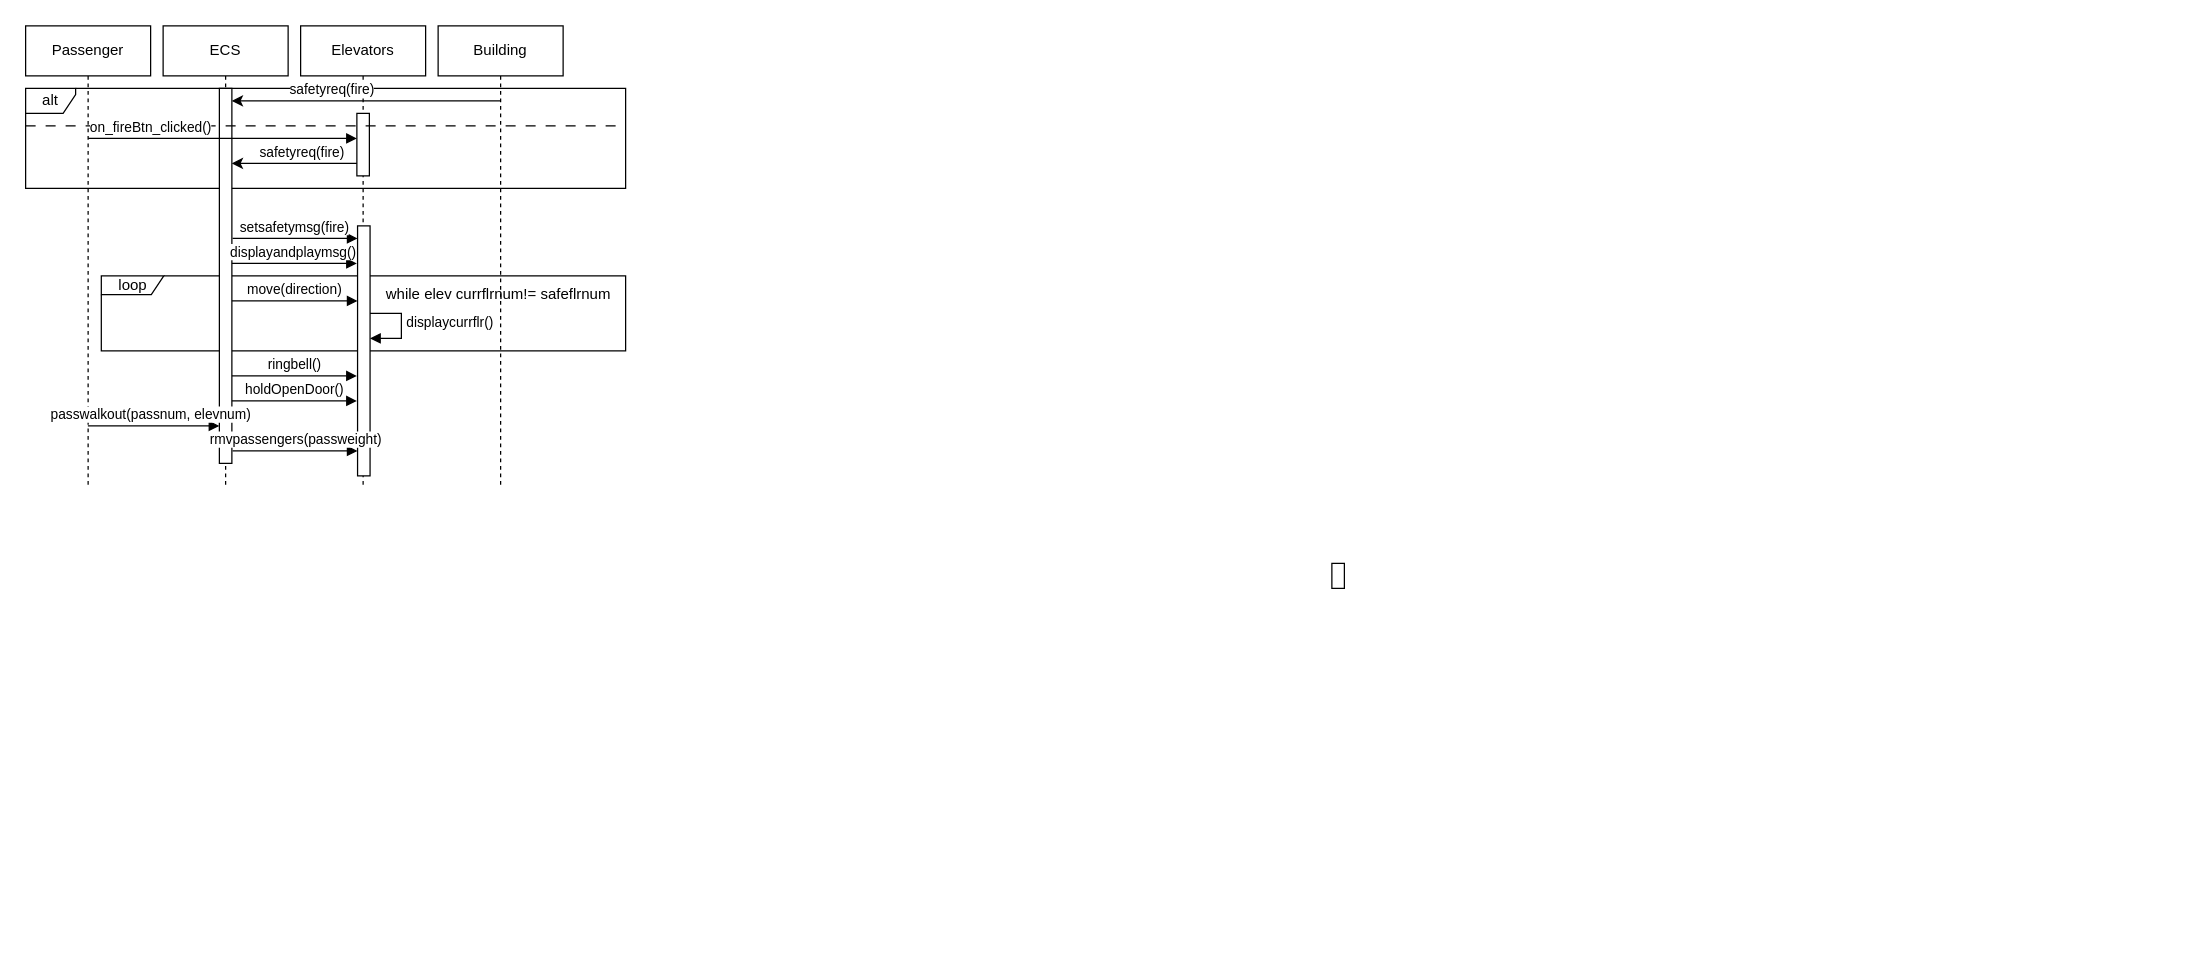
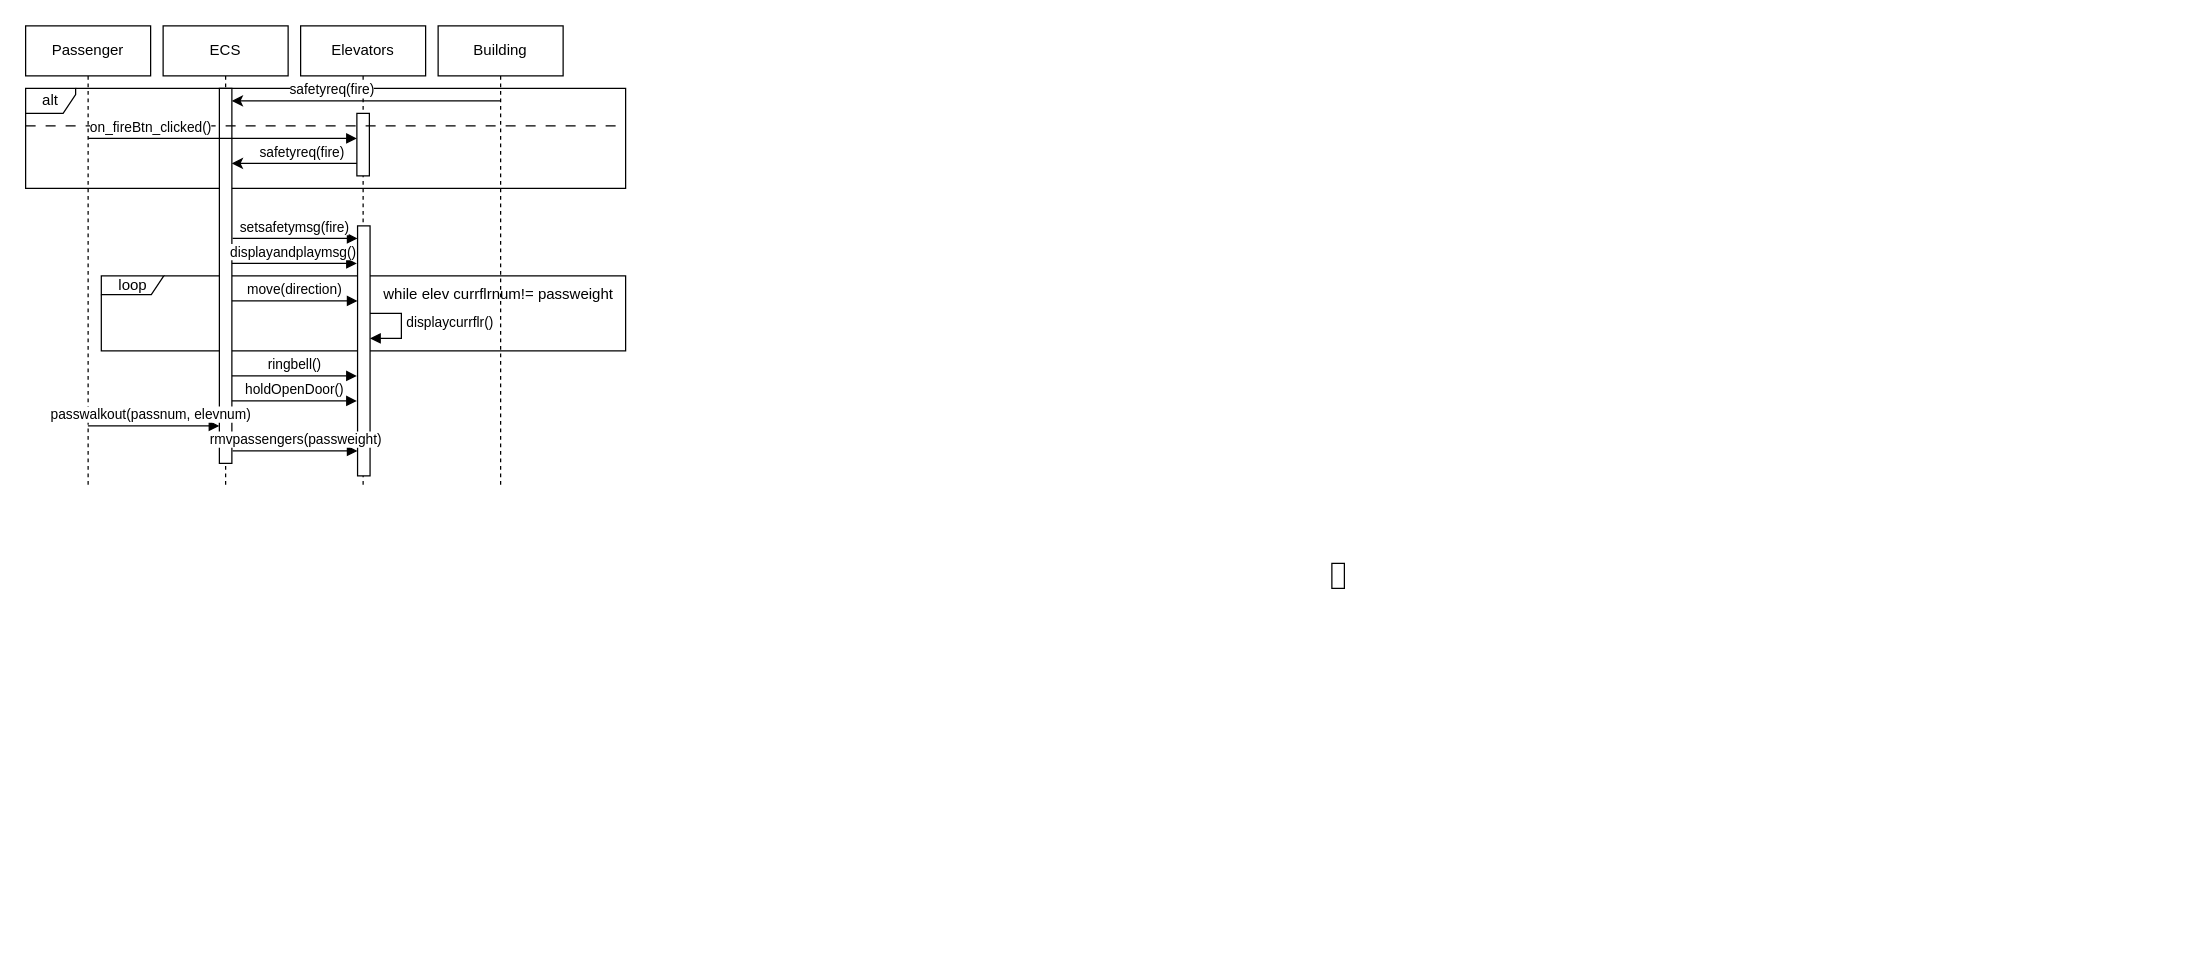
(499, 294) -> (499, 294)
